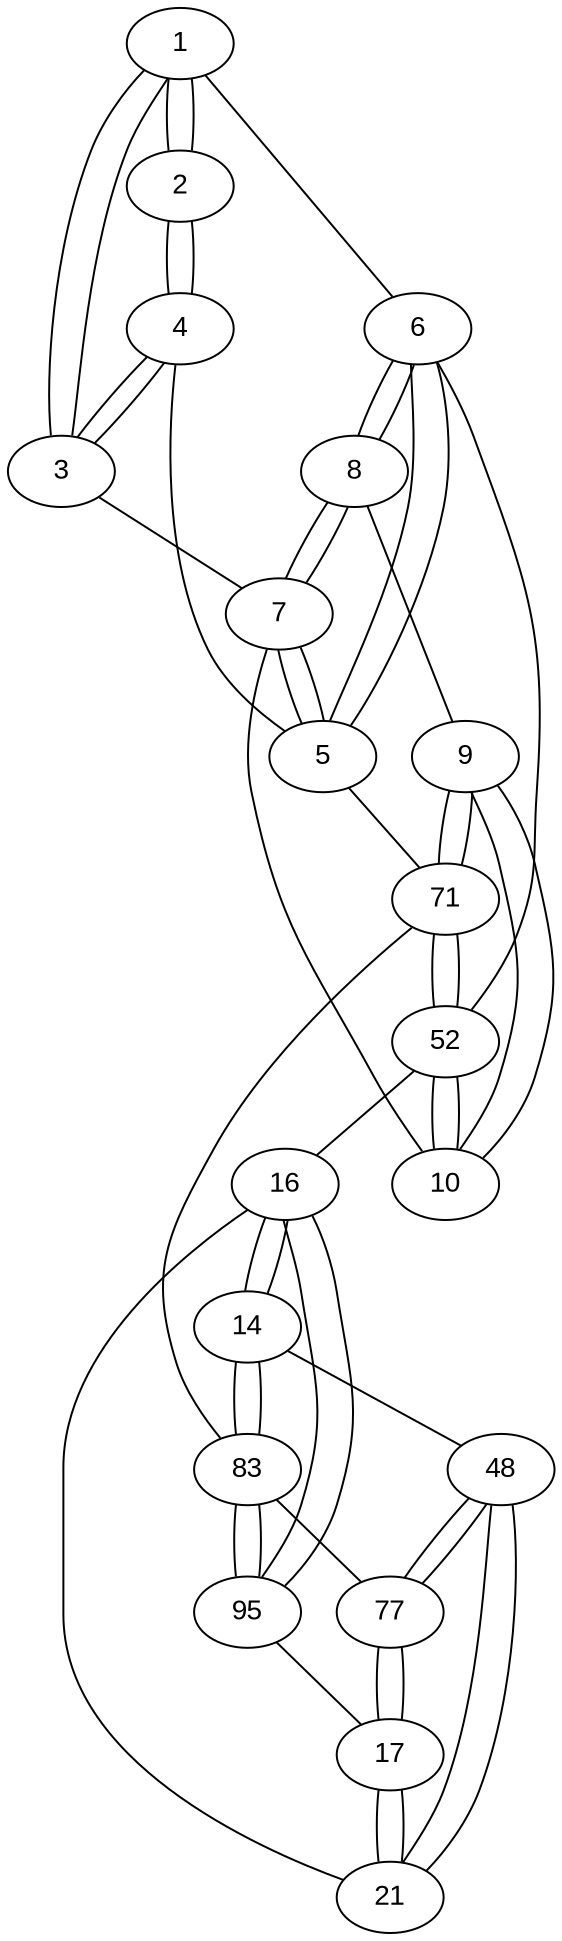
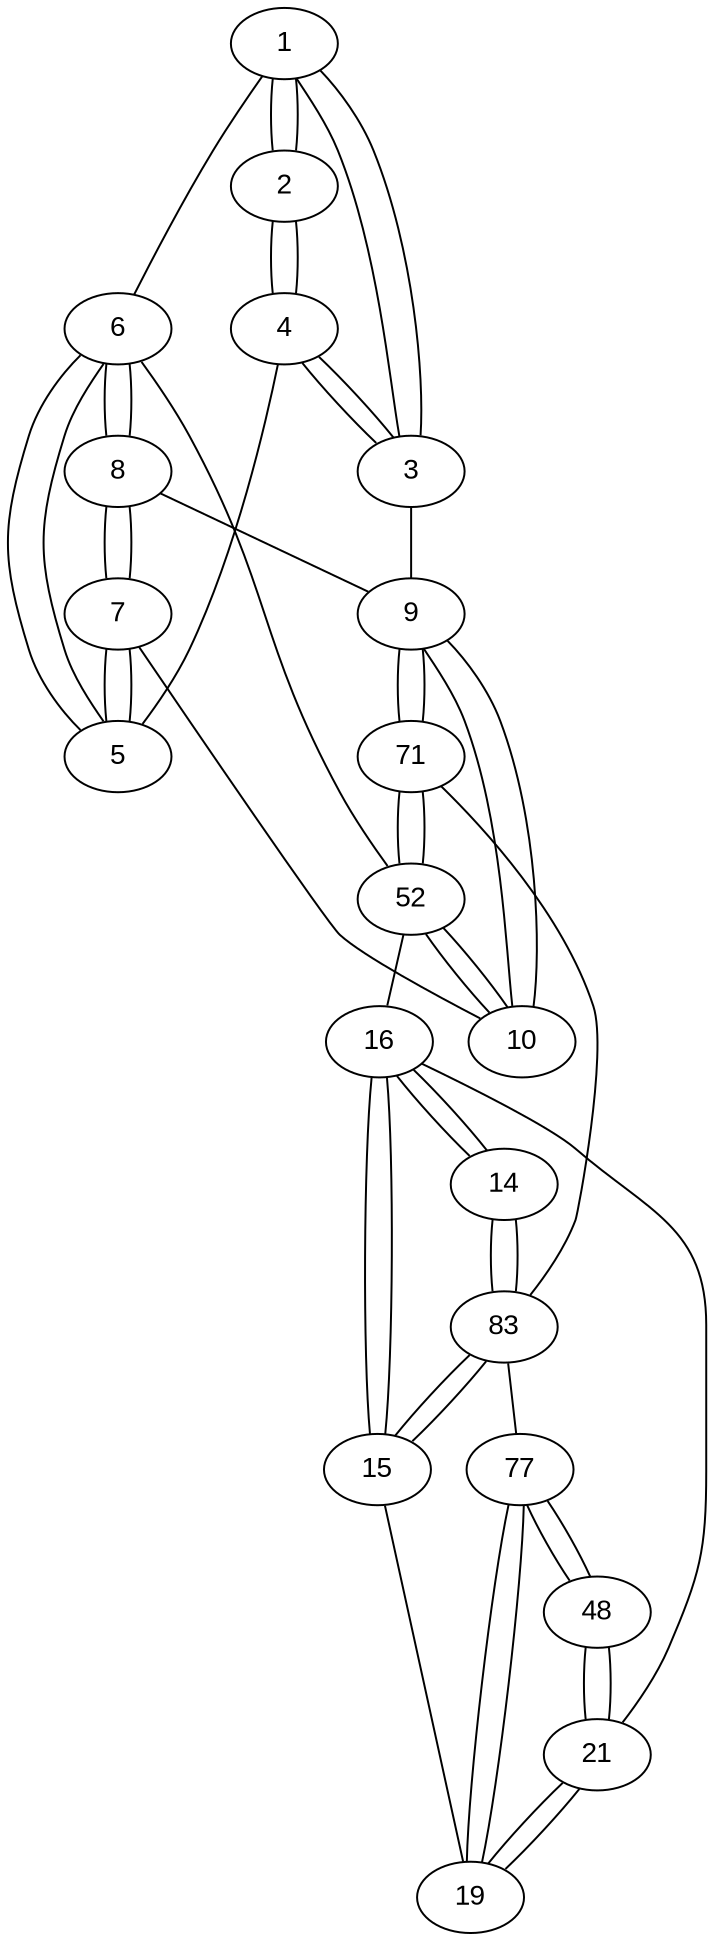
(163, 538) -> (411, 543)
(384, 828) -> none
(374, 1398) -> none
(248, 1612) -> (377, 1470)
(390, 1755) -> (471, 1897)
